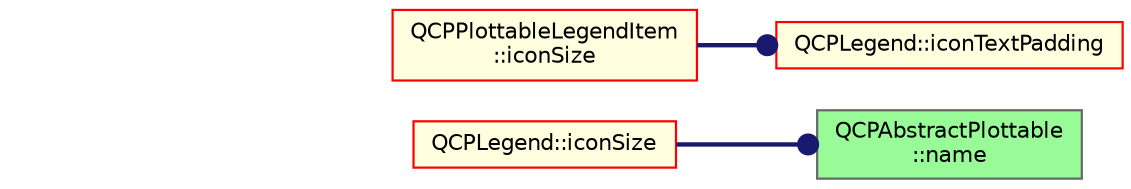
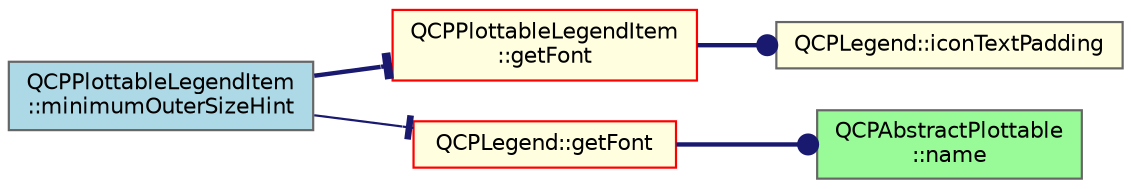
(545, 45) -> (545, 45)
(949, 45) -> (949, 45)
none -> (161, 96)
(545, 144) -> (545, 144)
